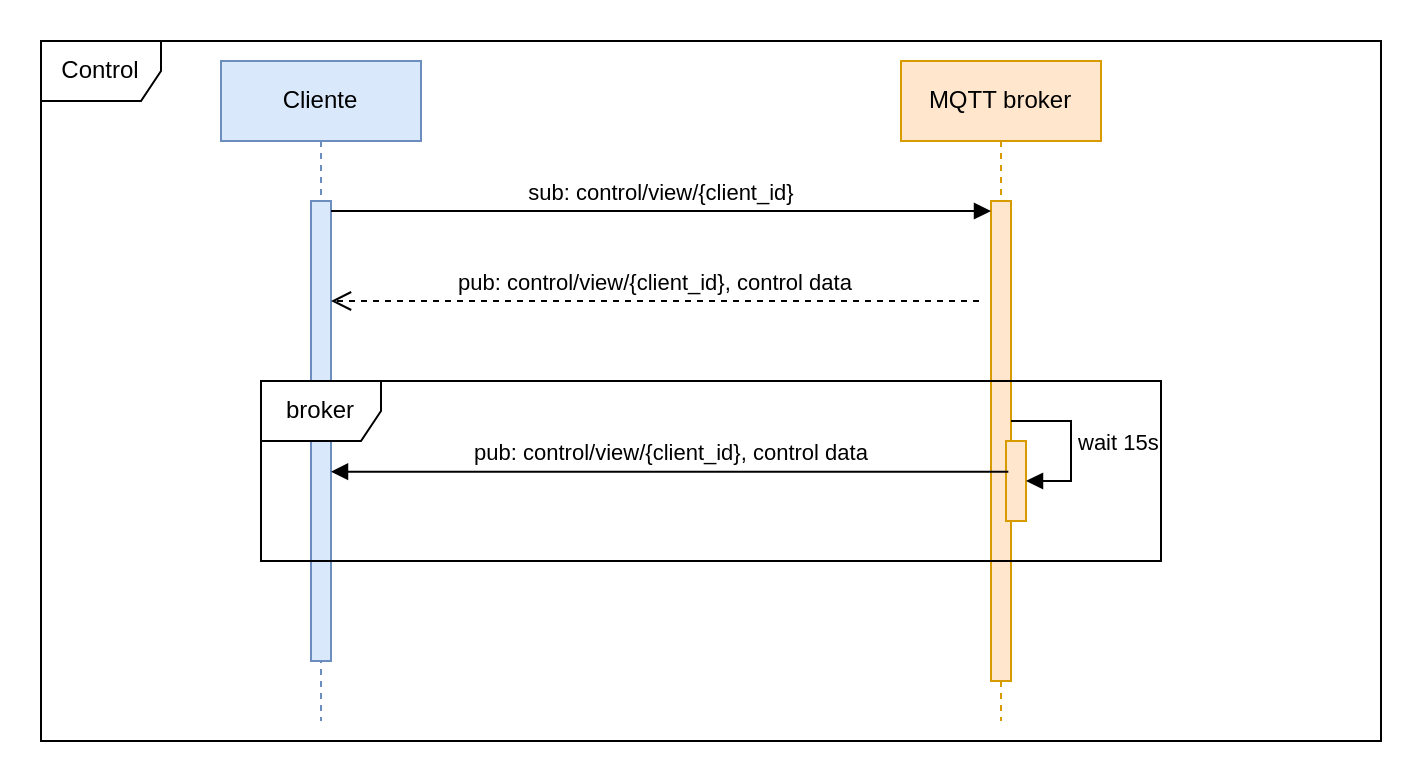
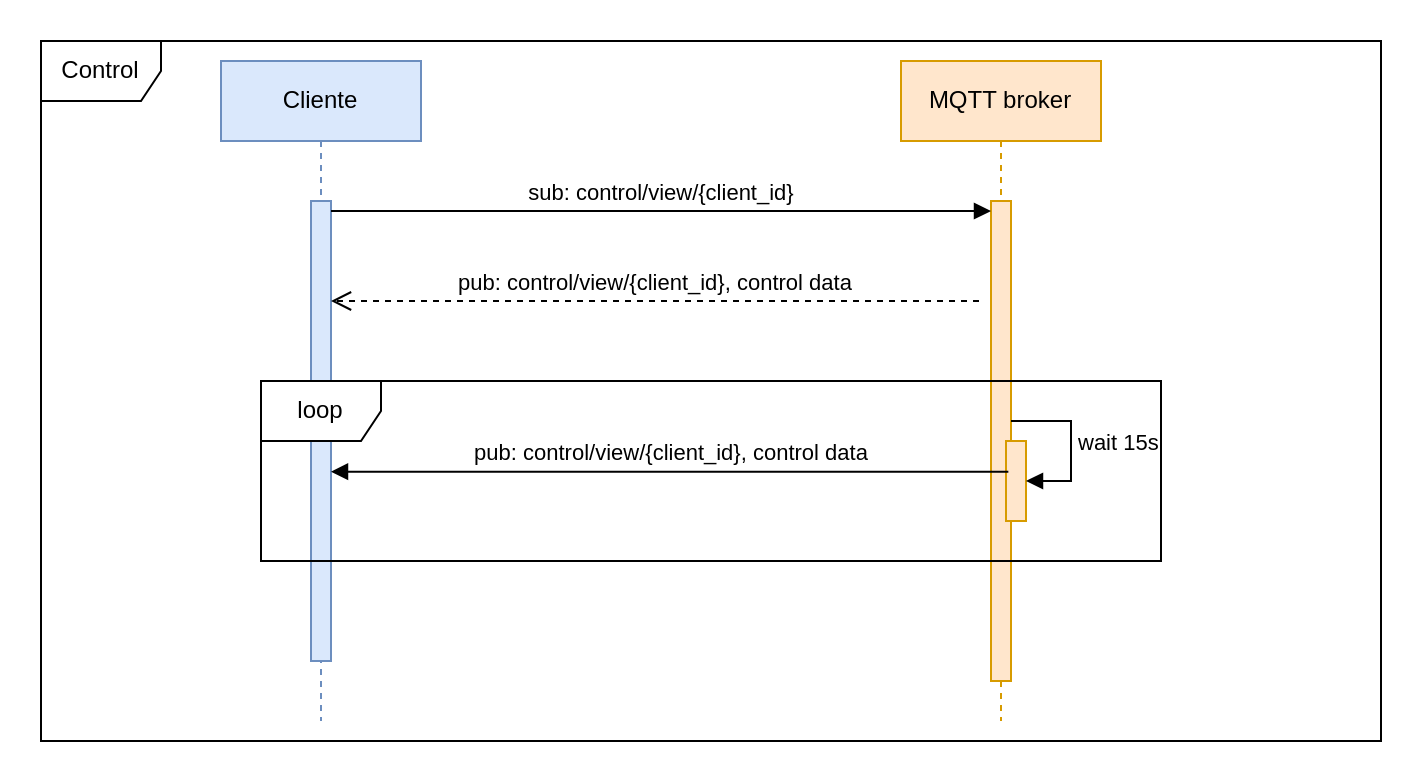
(321, 411) -> (321, 411)
